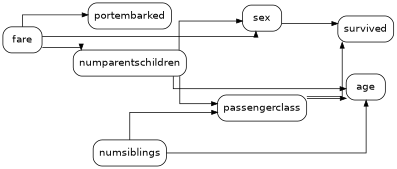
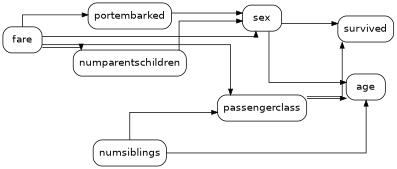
none -> (204, 13)
(250, 89) -> (279, 82)
(182, 104) -> (158, 45)
